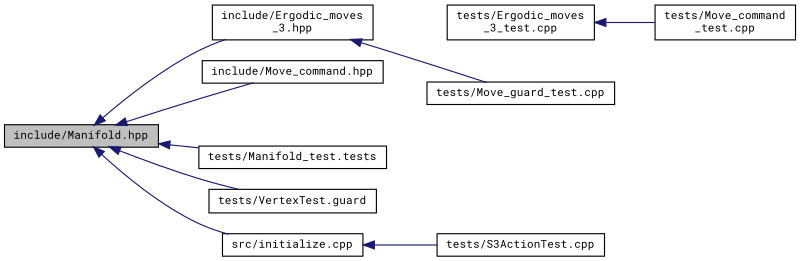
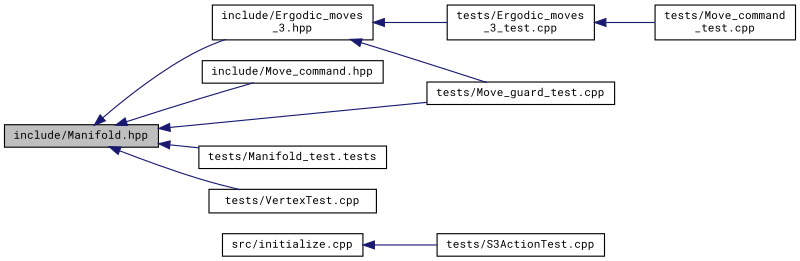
none -> (416, 22)
(293, 201) -> (293, 201)
(161, 202) -> (298, 115)
